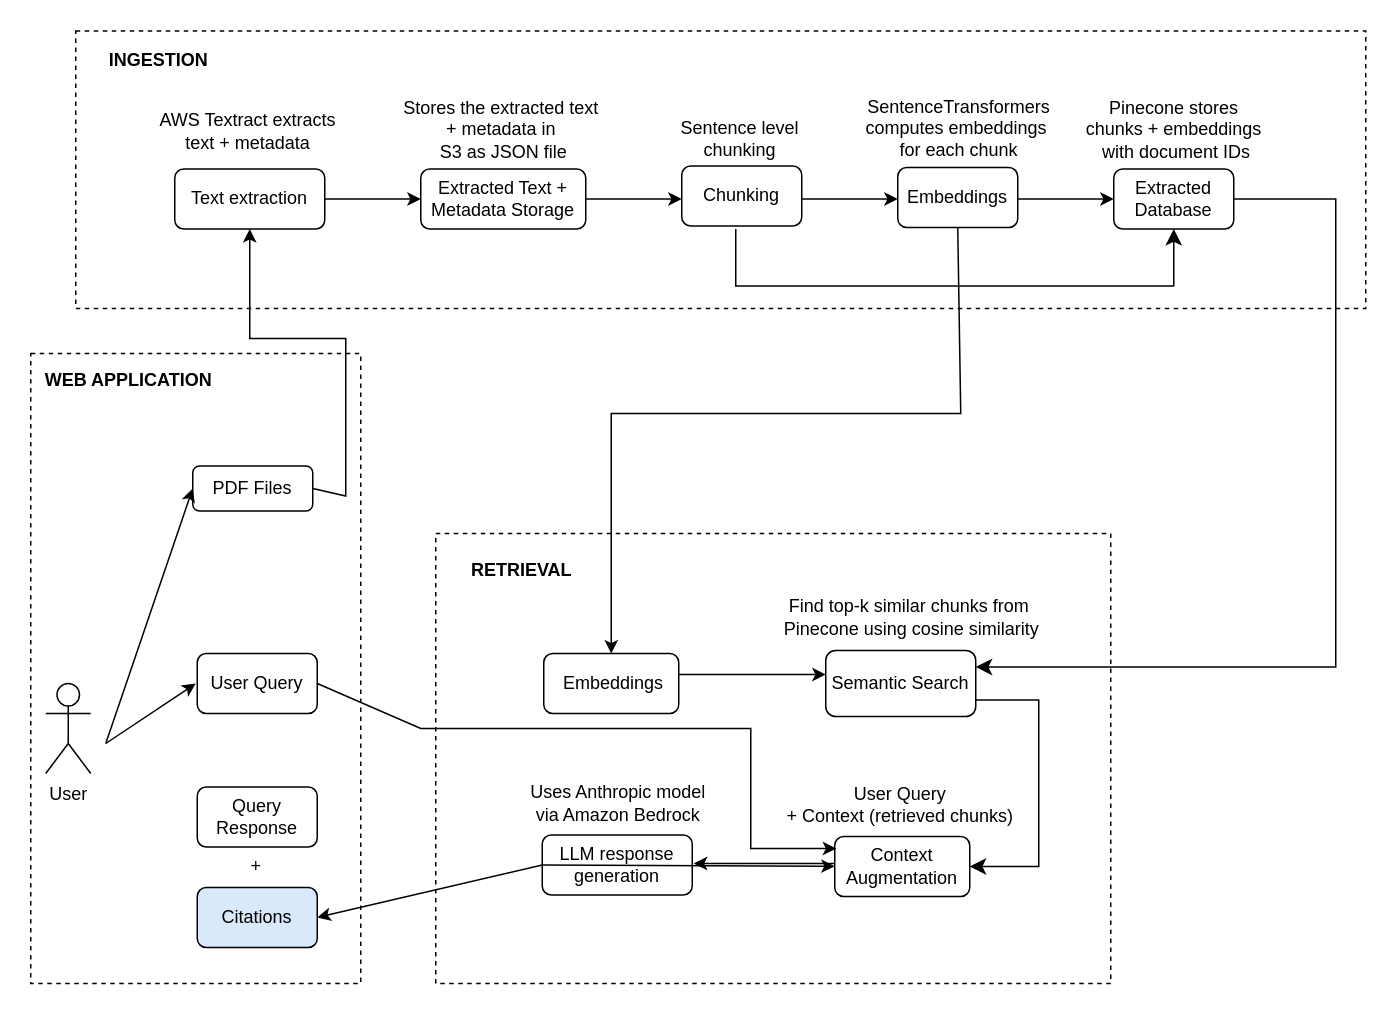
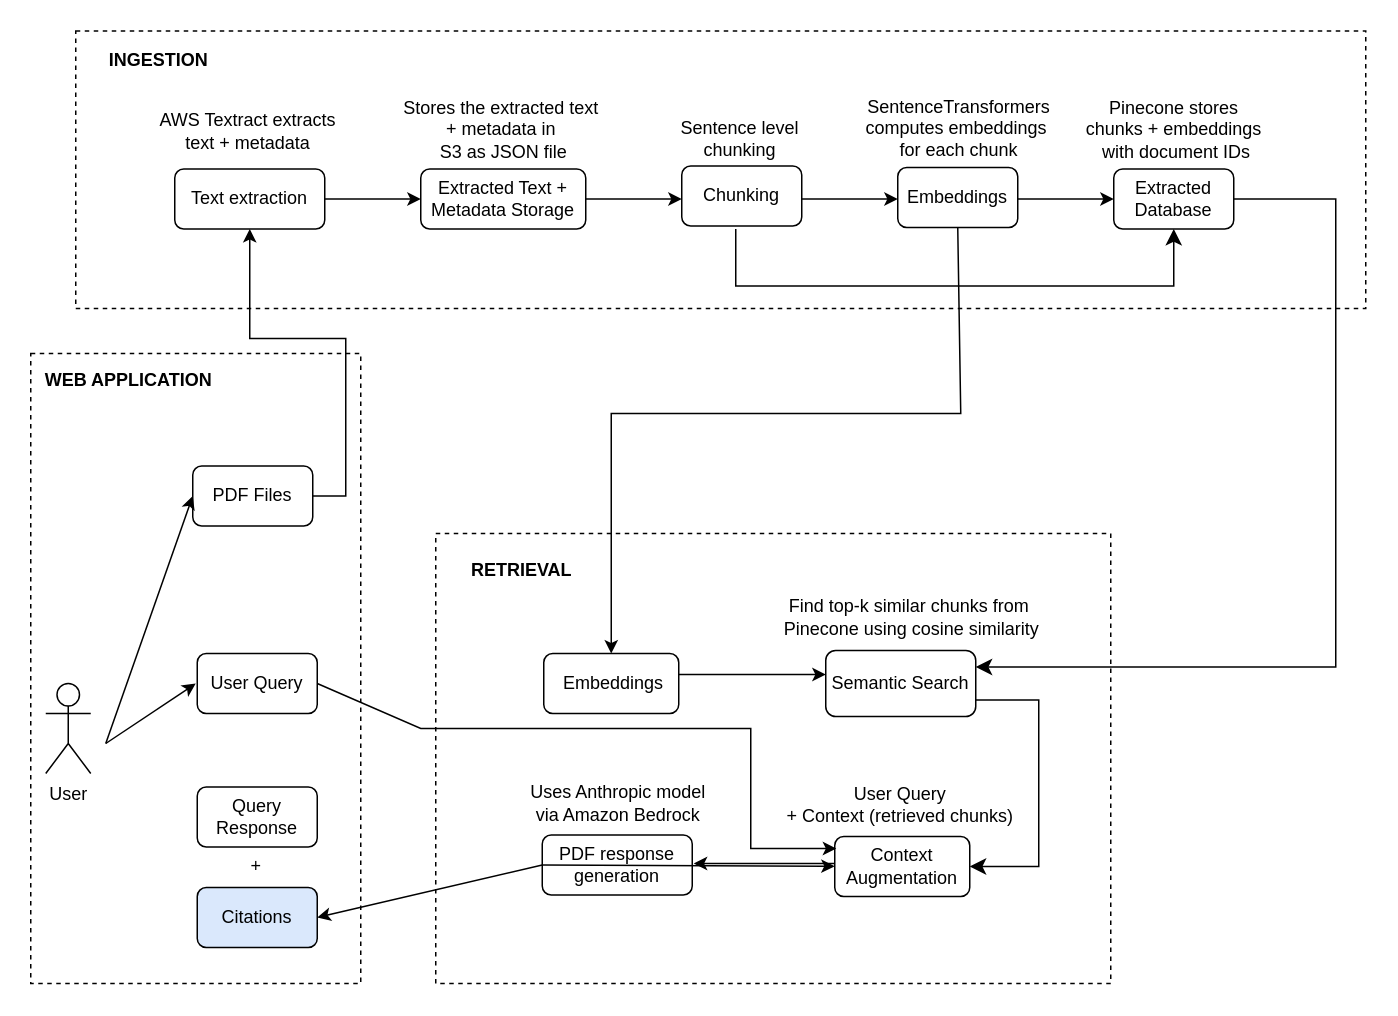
(253, 488) -> (253, 496)
(617, 865) -> (617, 865)
